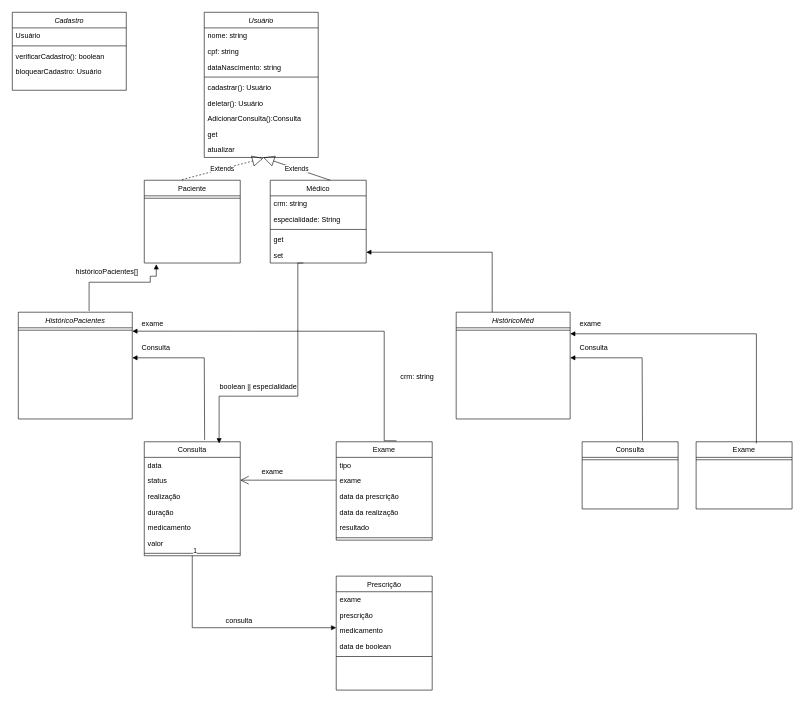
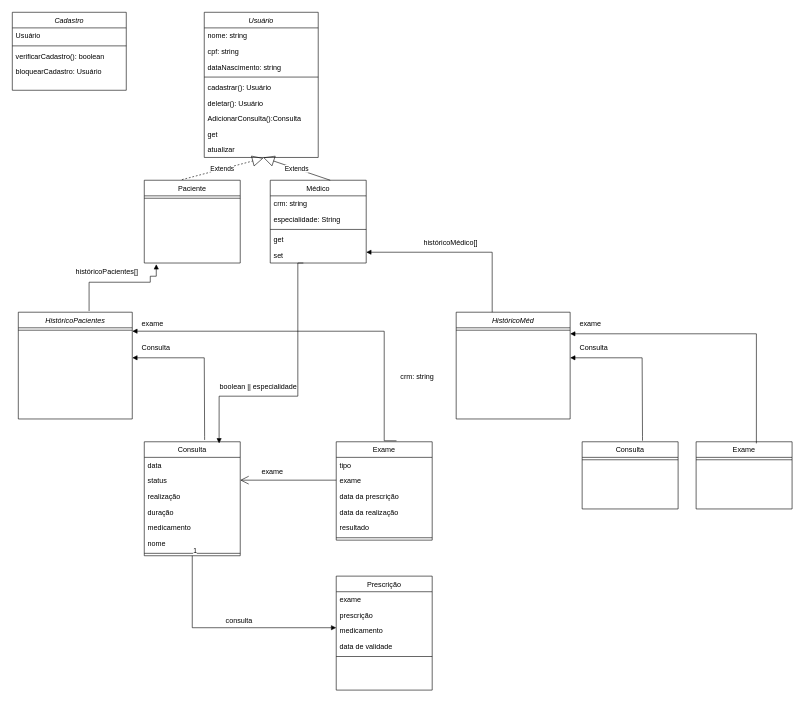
none -> (477, 242)
(157, 544) -> (156, 544)
(367, 647) -> (368, 647)
